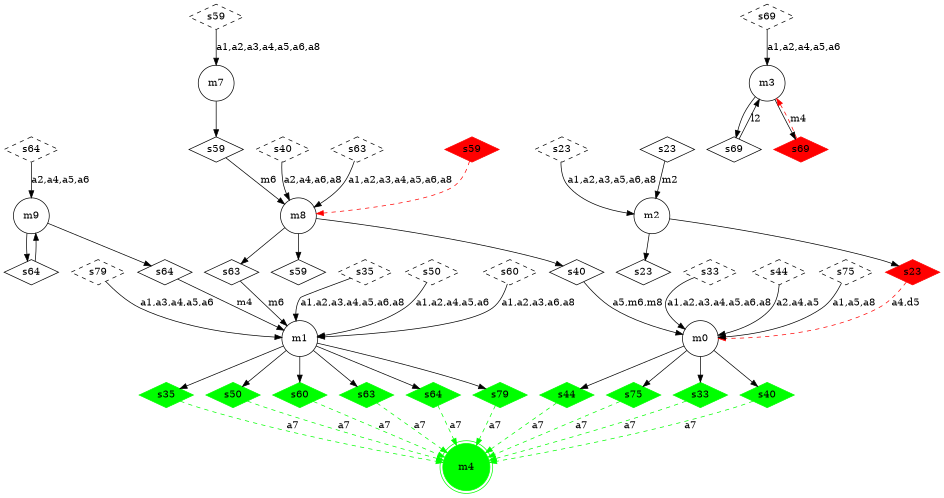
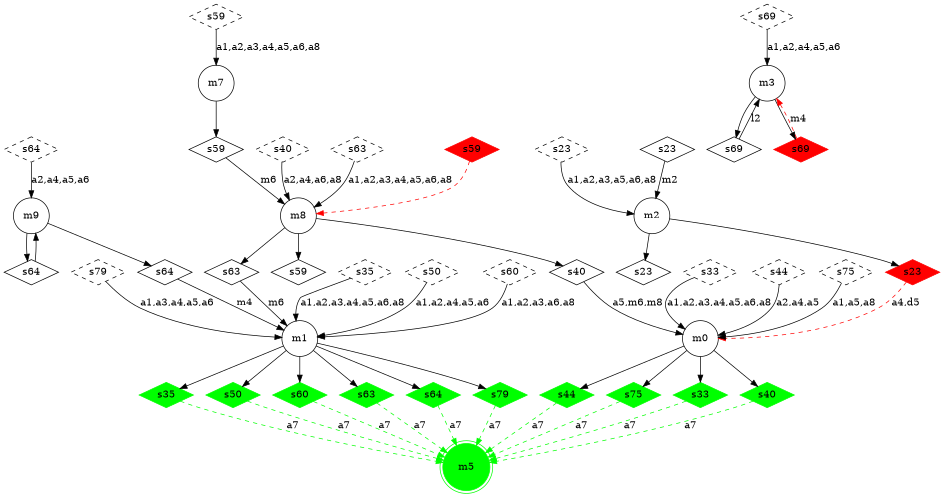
(466, 467) -> (466, 467)
